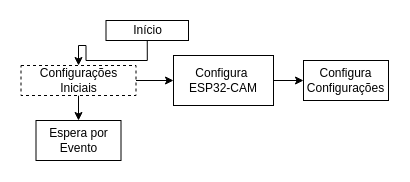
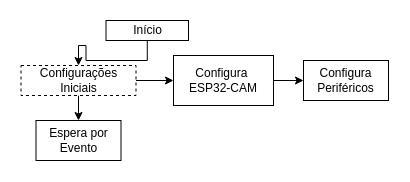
(346, 81) -> (346, 81)
